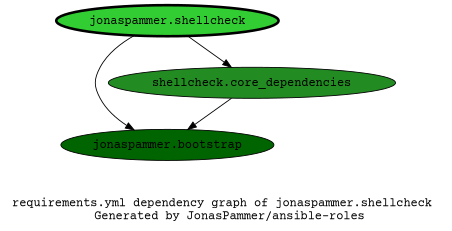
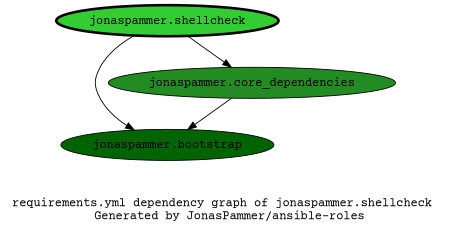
(252, 83) -> (252, 83)
